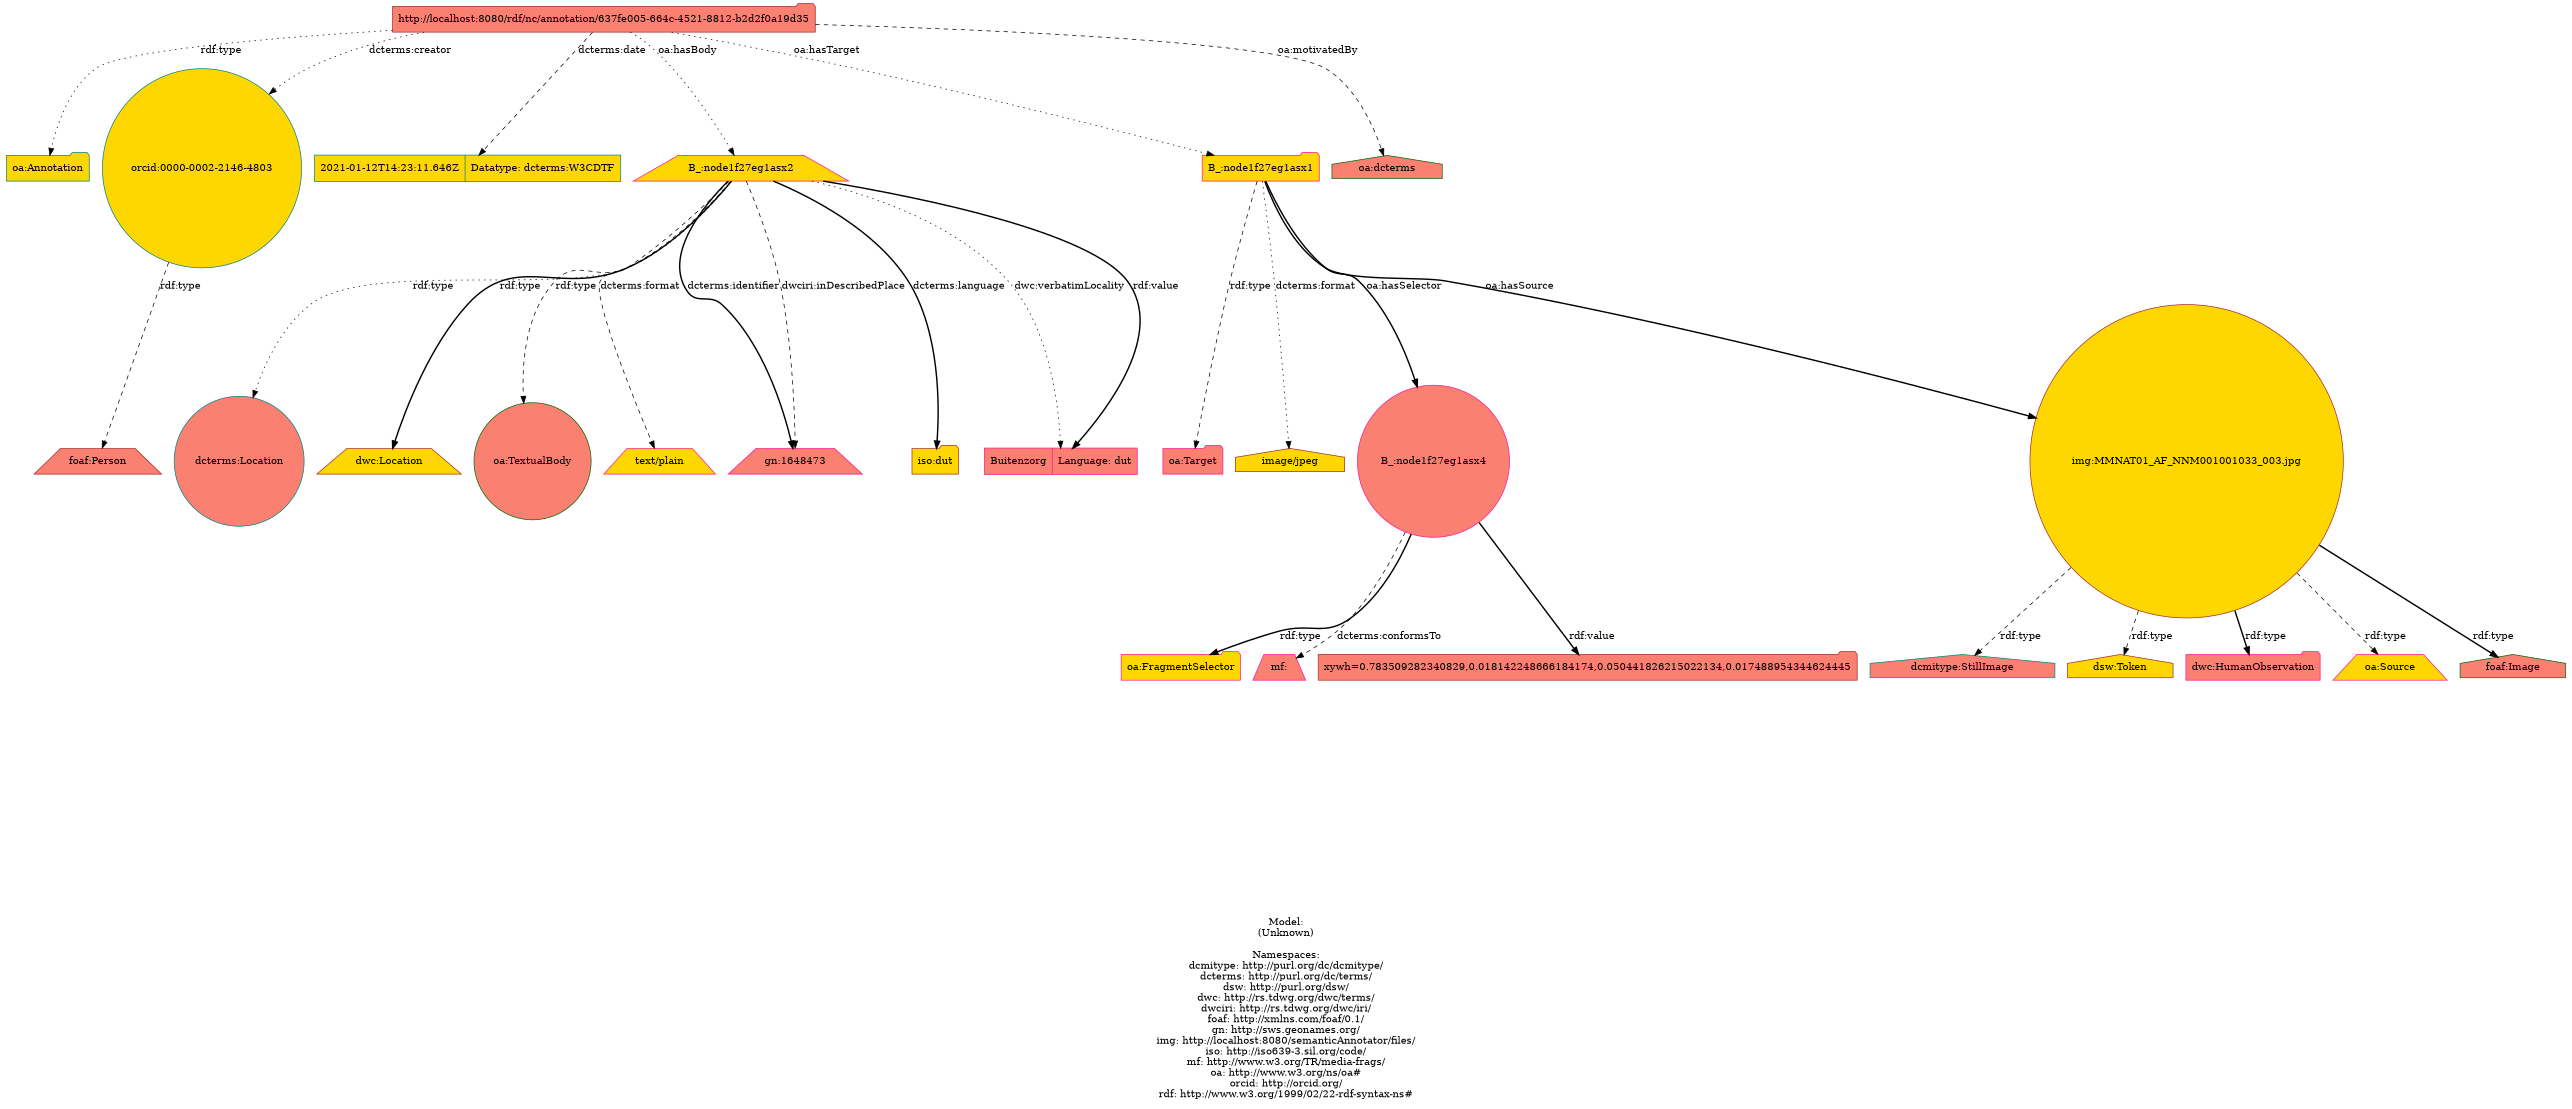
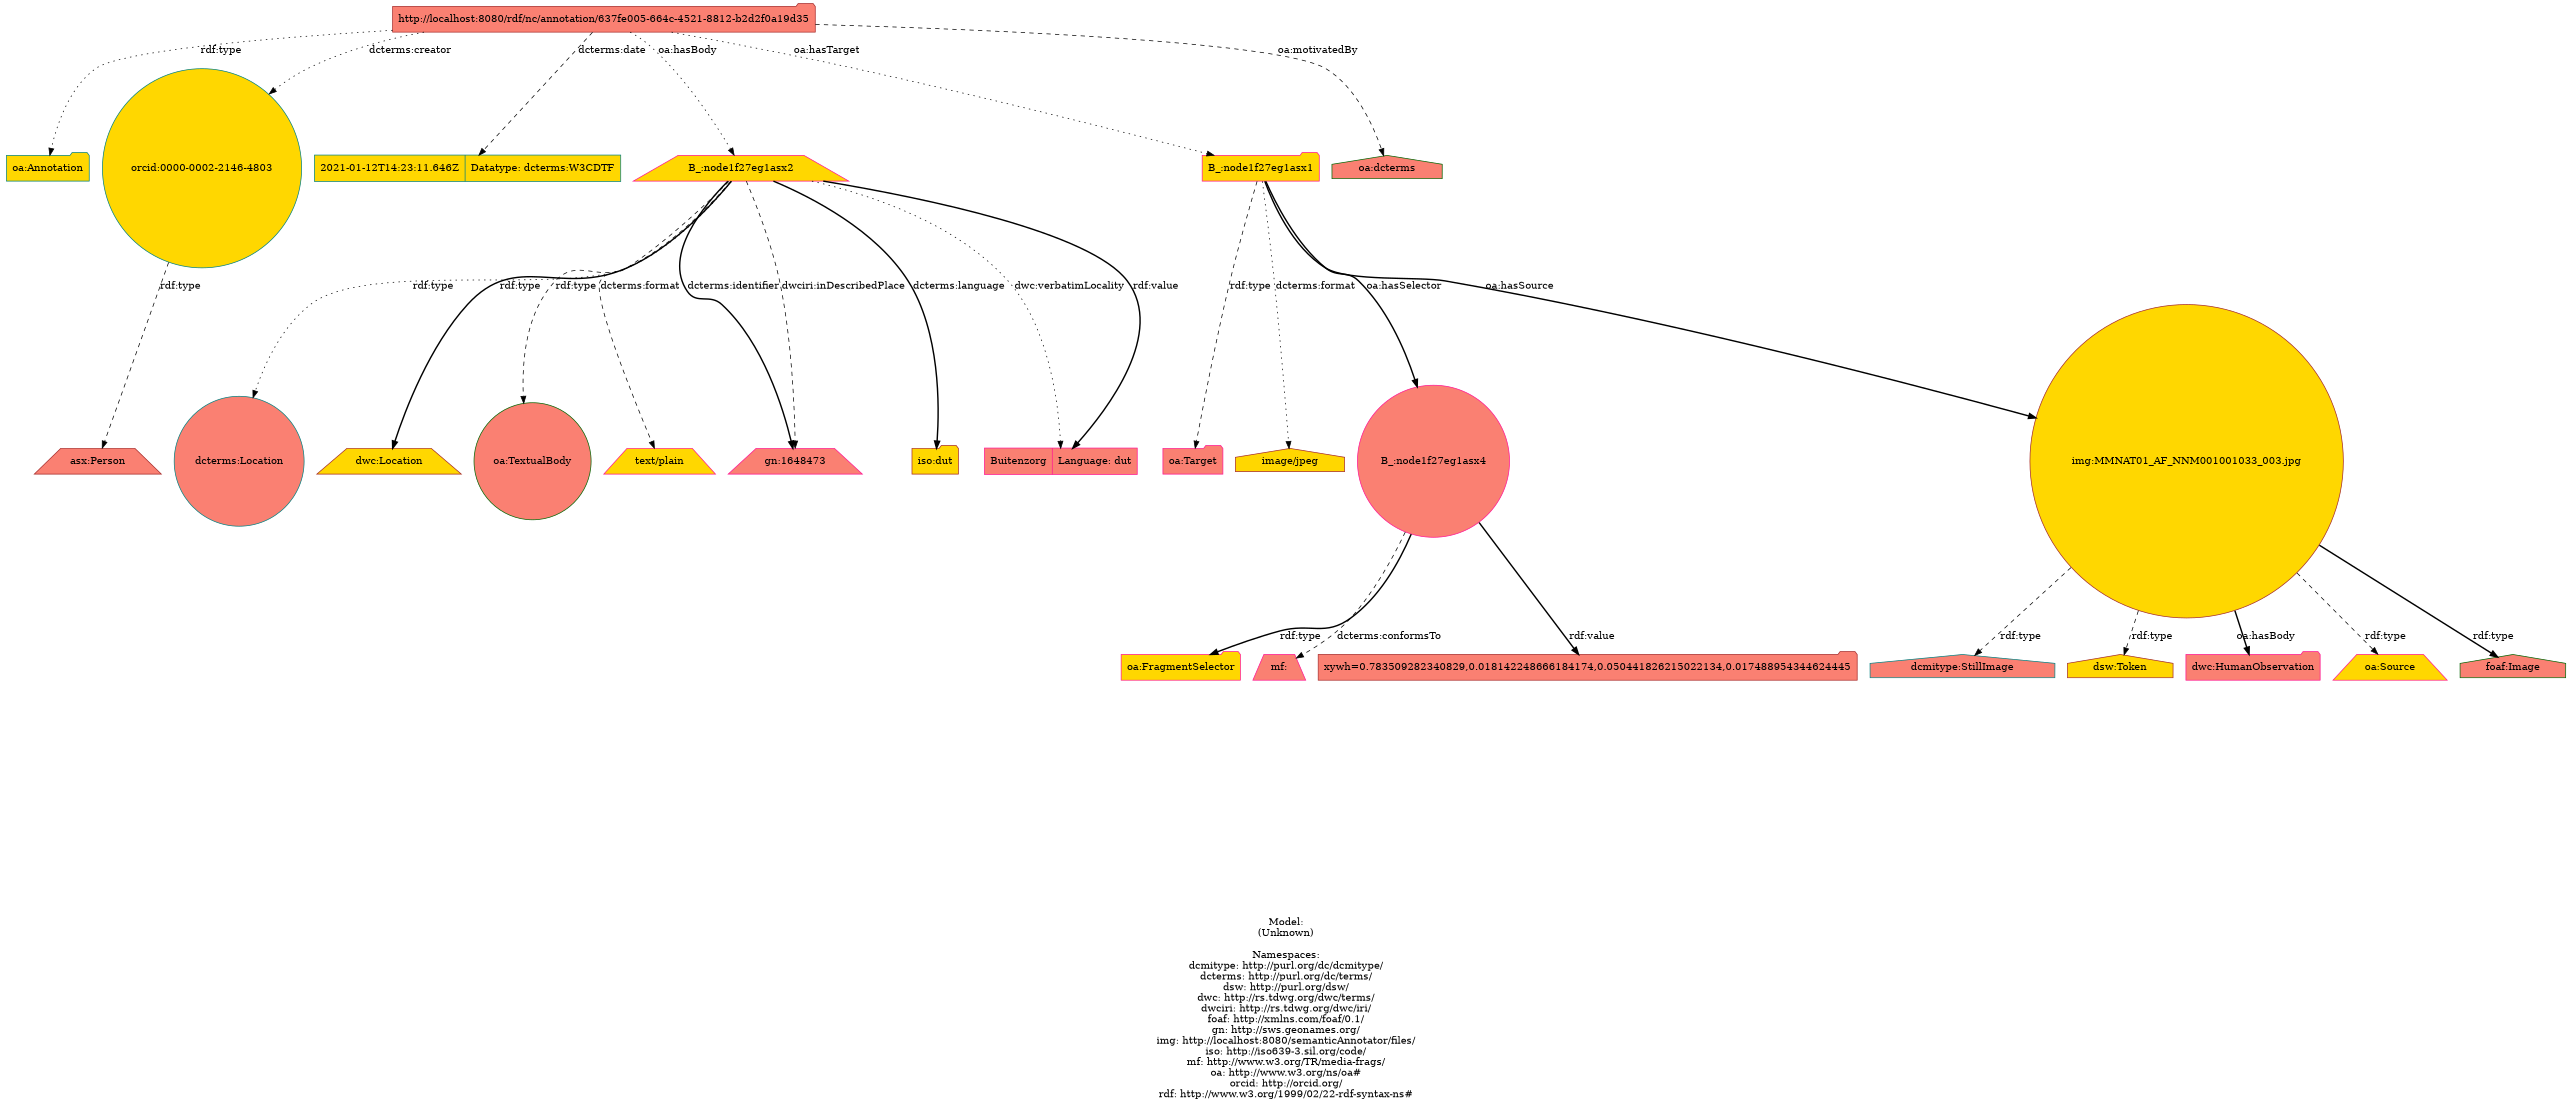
(98, 461) -> (98, 461)
(2266, 636) -> (2266, 636)
